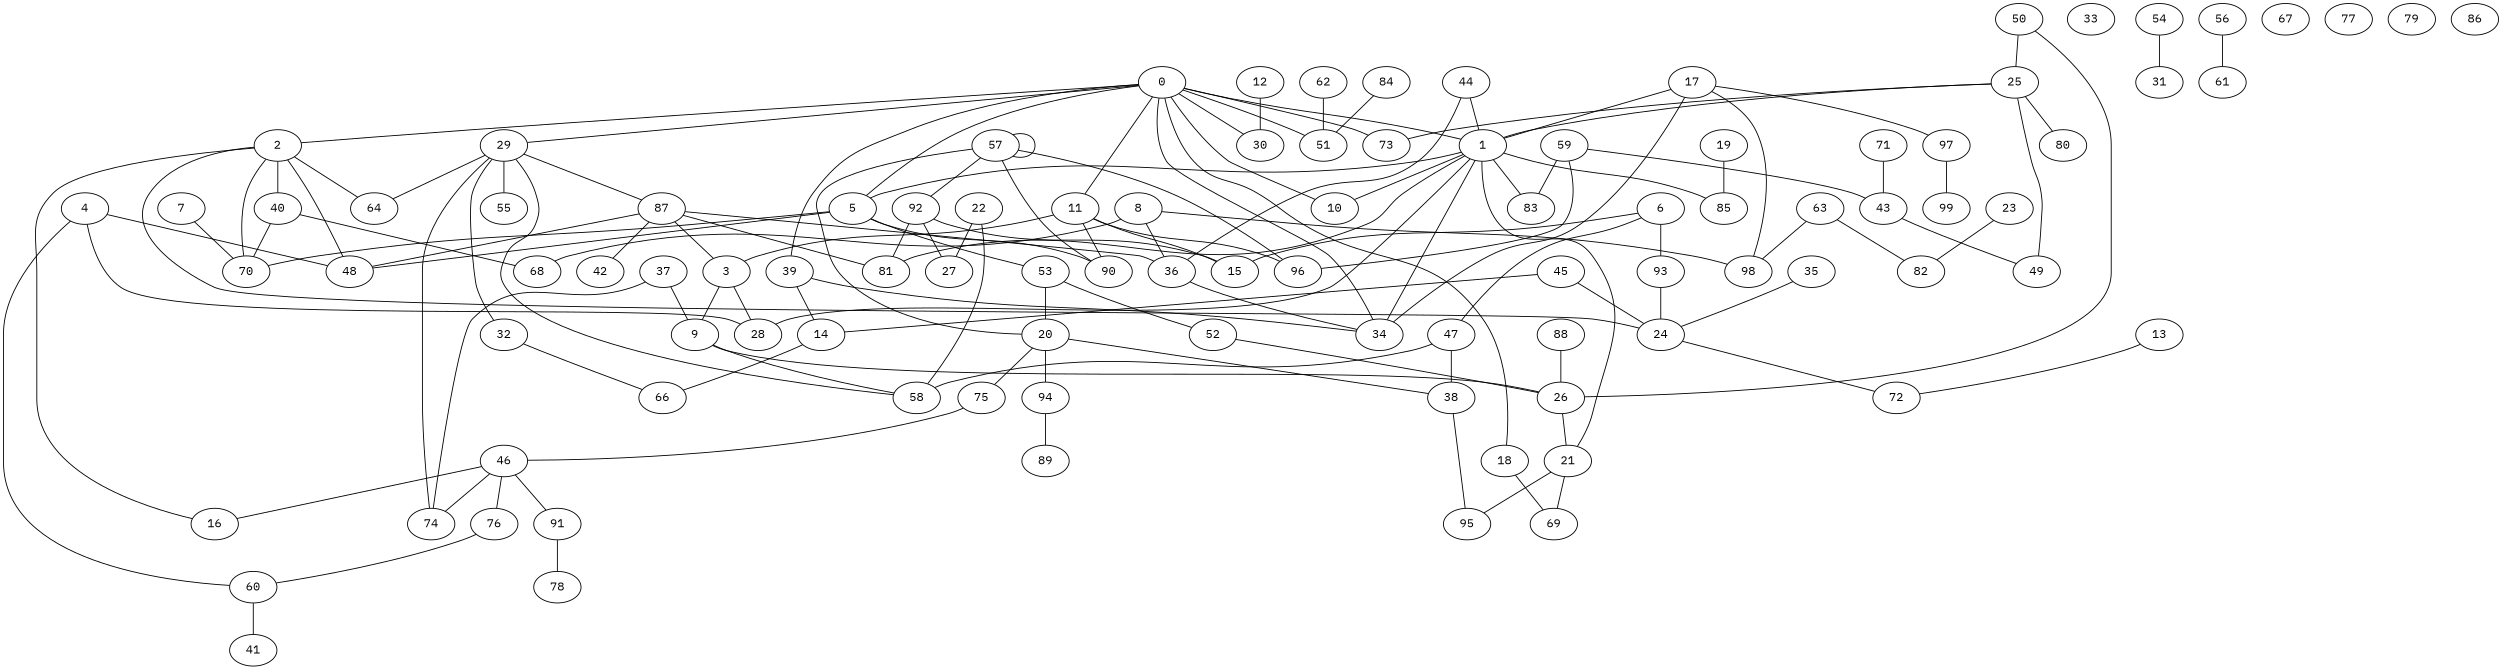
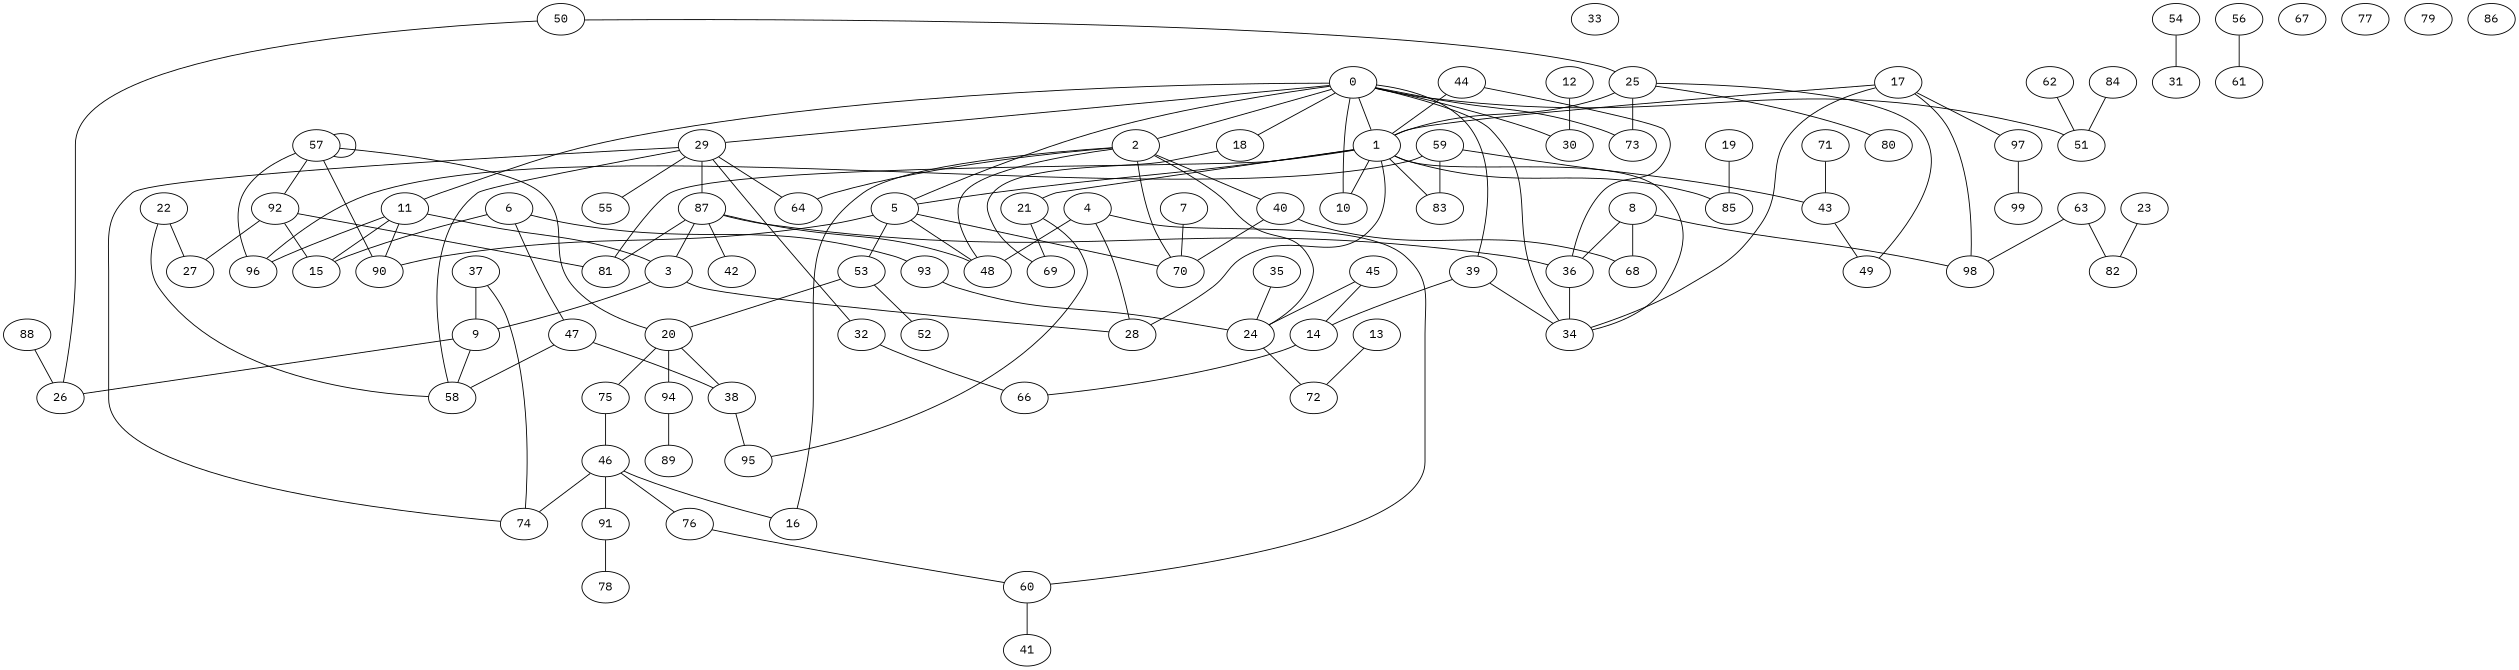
(1387, 365) -> none
(1564, 430) -> none
